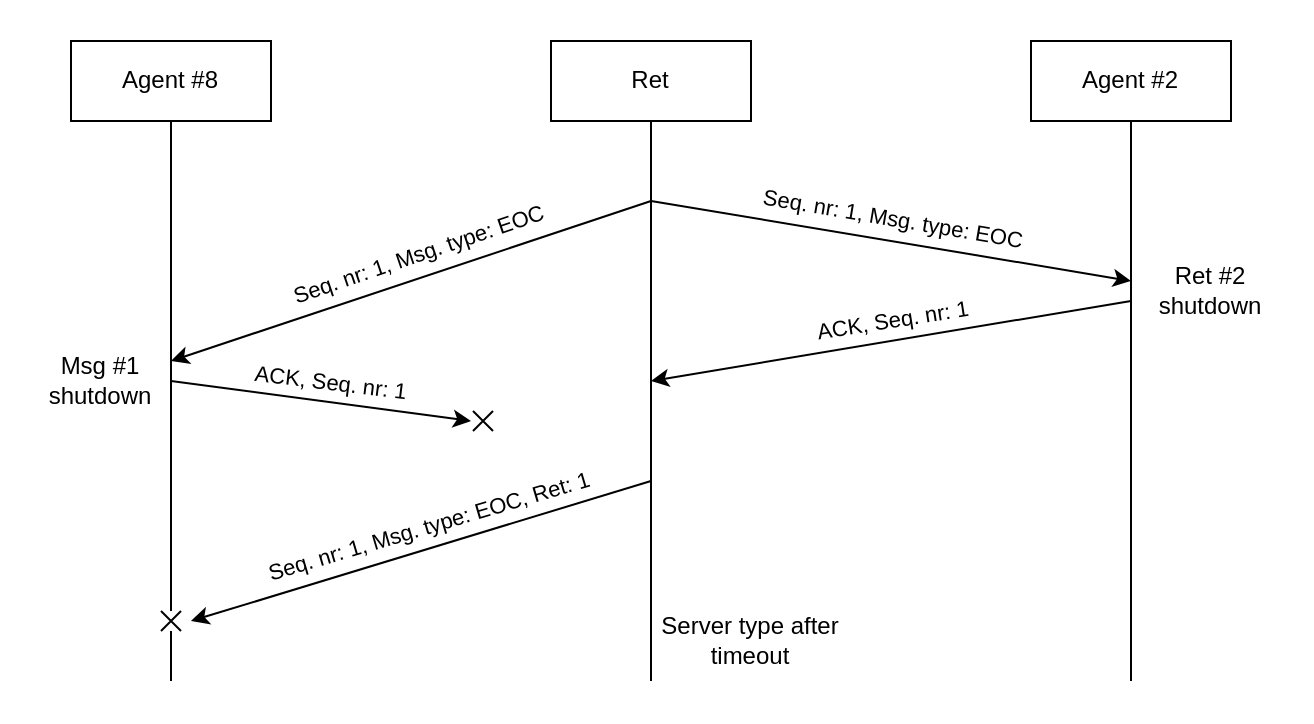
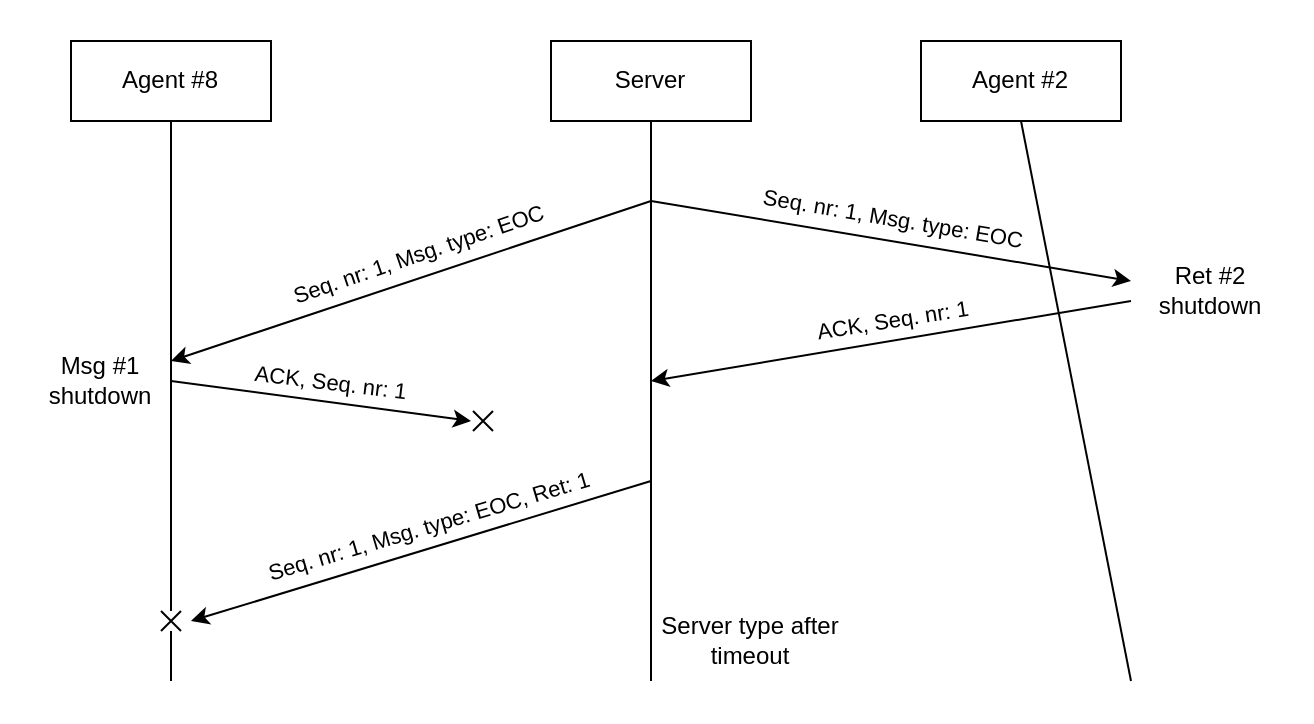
(651, 81) -> (651, 81)
(1131, 81) -> (1021, 81)
